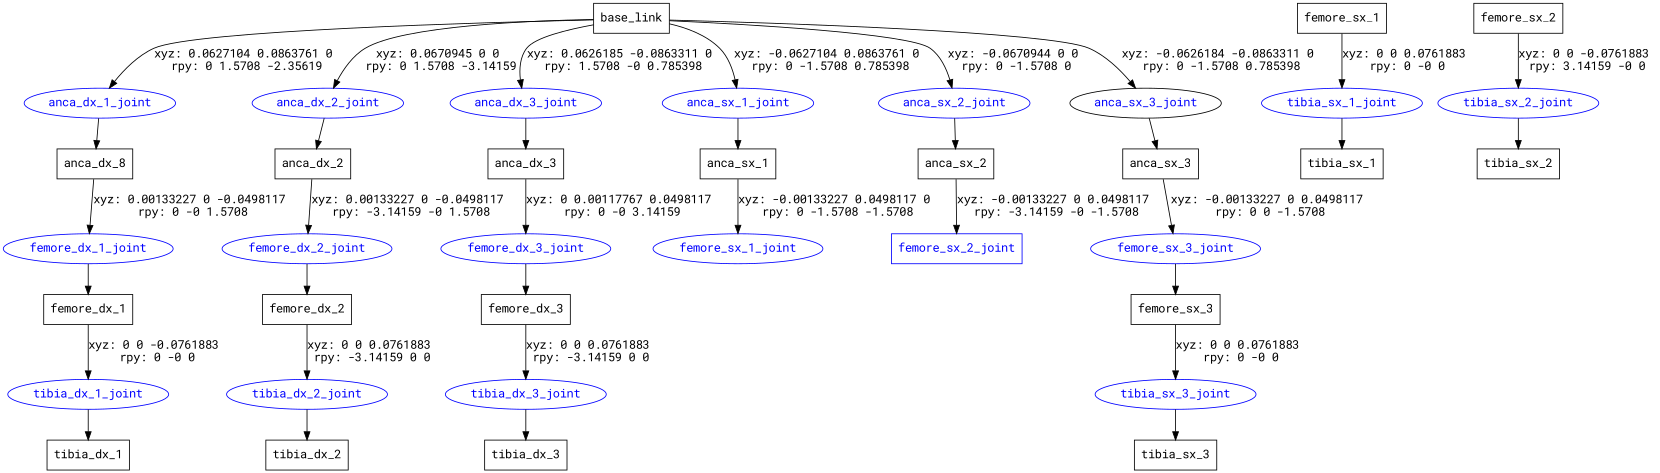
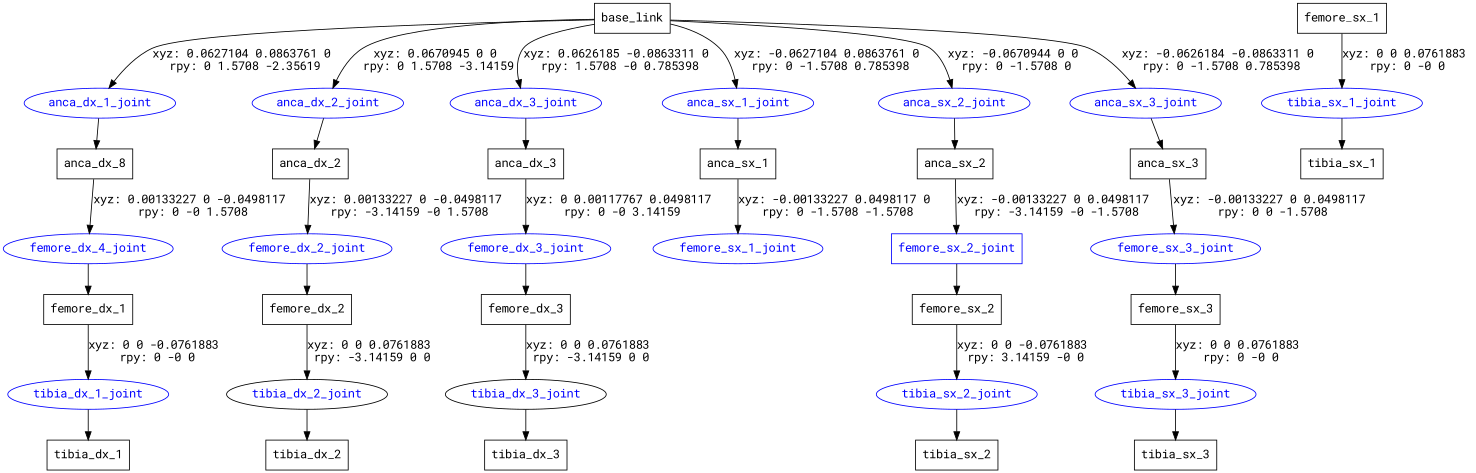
(1146, 103) -> (1146, 103)
(88, 249) -> (88, 249)
none -> (957, 275)
(307, 394) -> (307, 394)
(526, 394) -> (526, 394)
